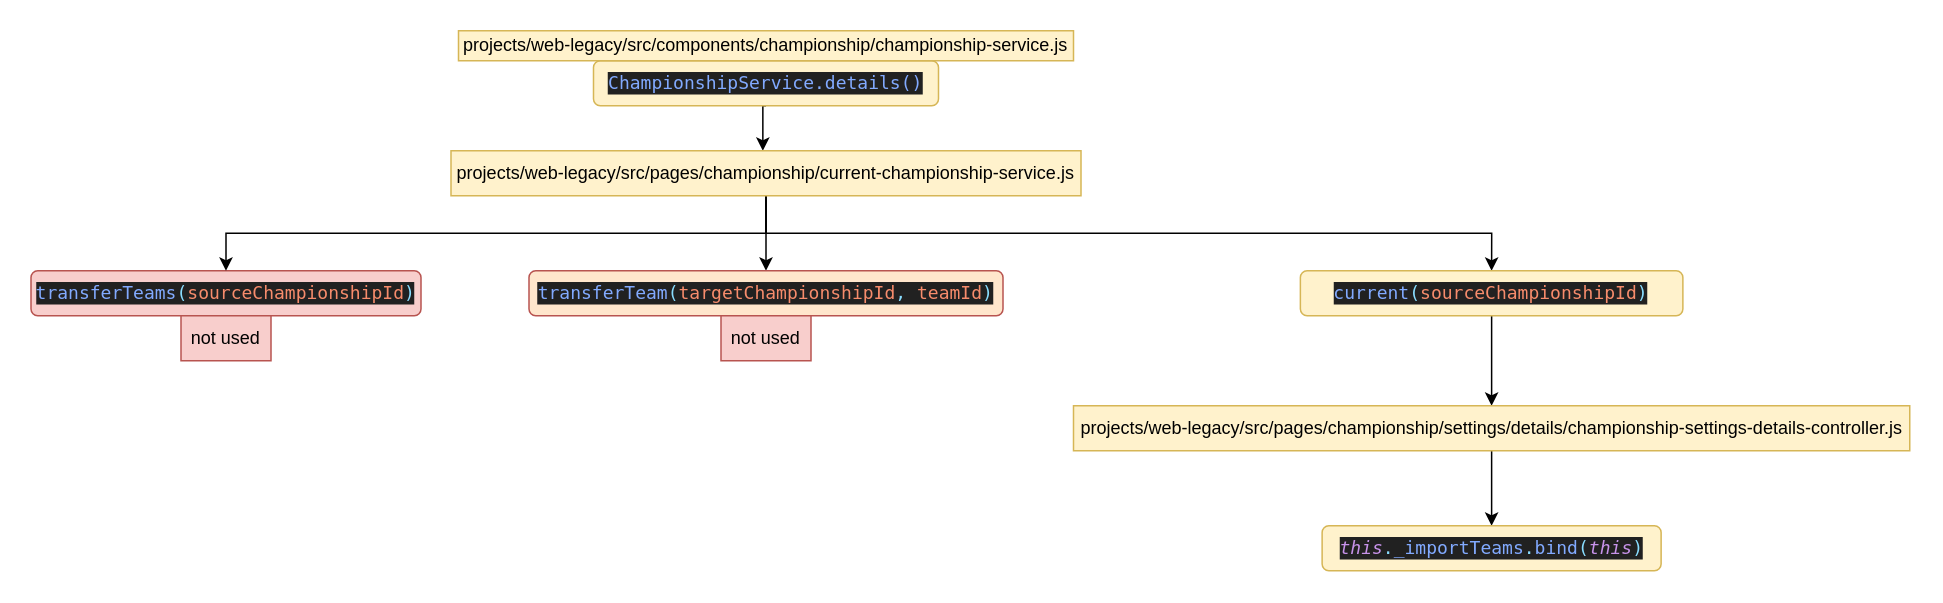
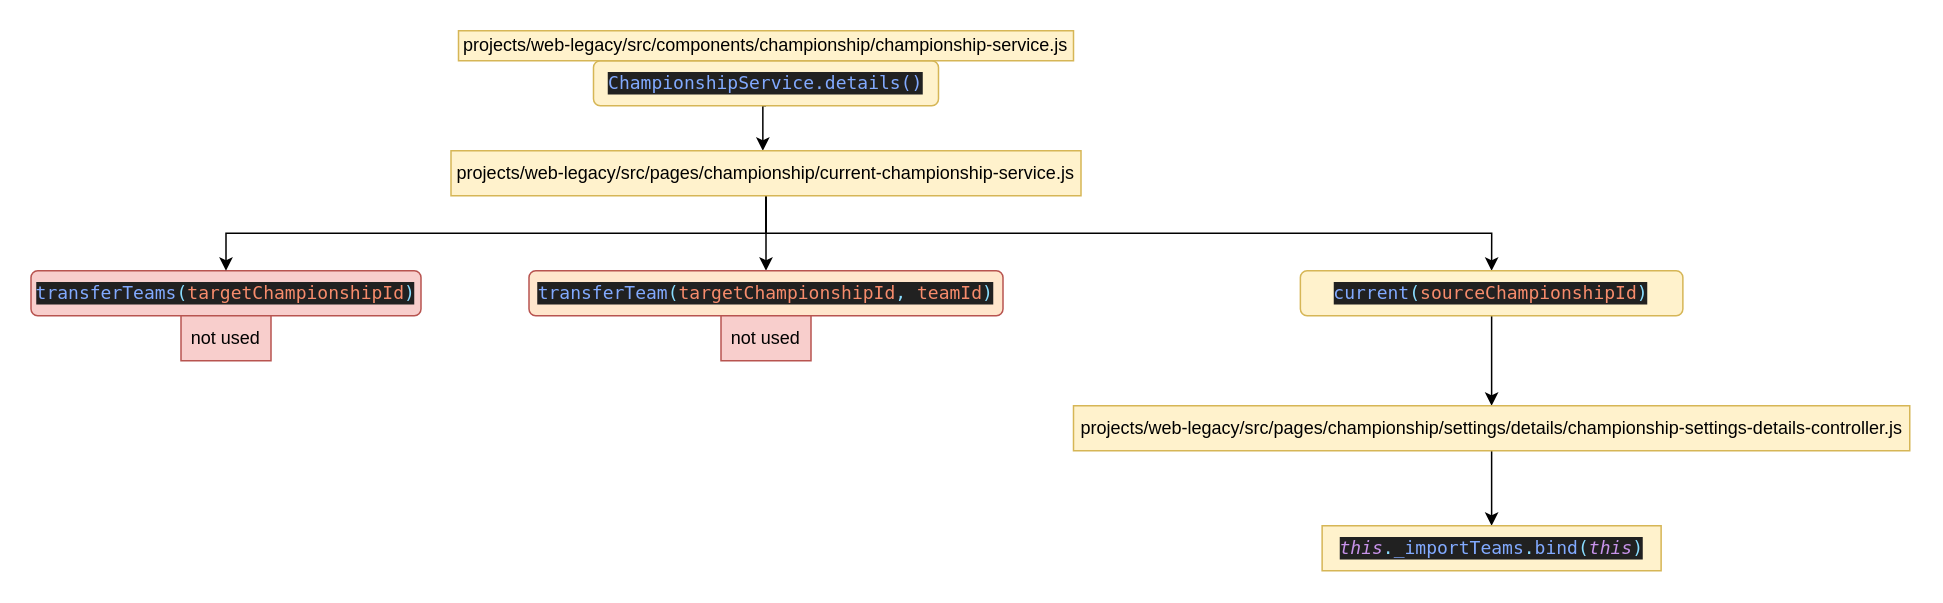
(226, 293) -> (226, 293)
(1491, 548) -> (1491, 548)
